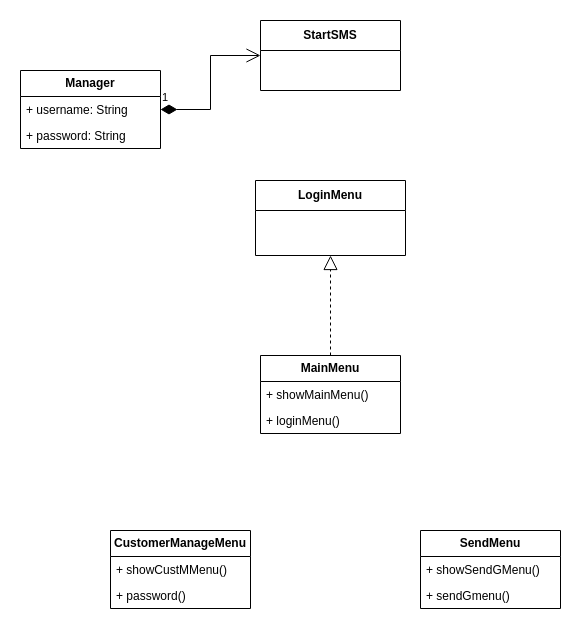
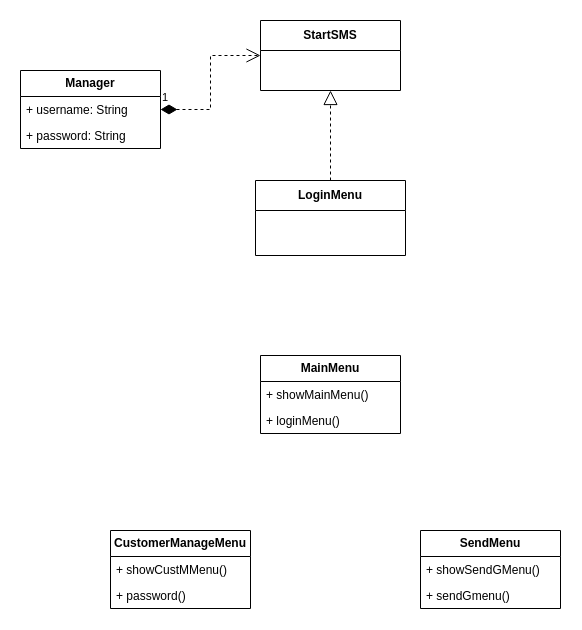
(211, 78) -> (211, 78)
none -> (331, 143)
(331, 312) -> none
